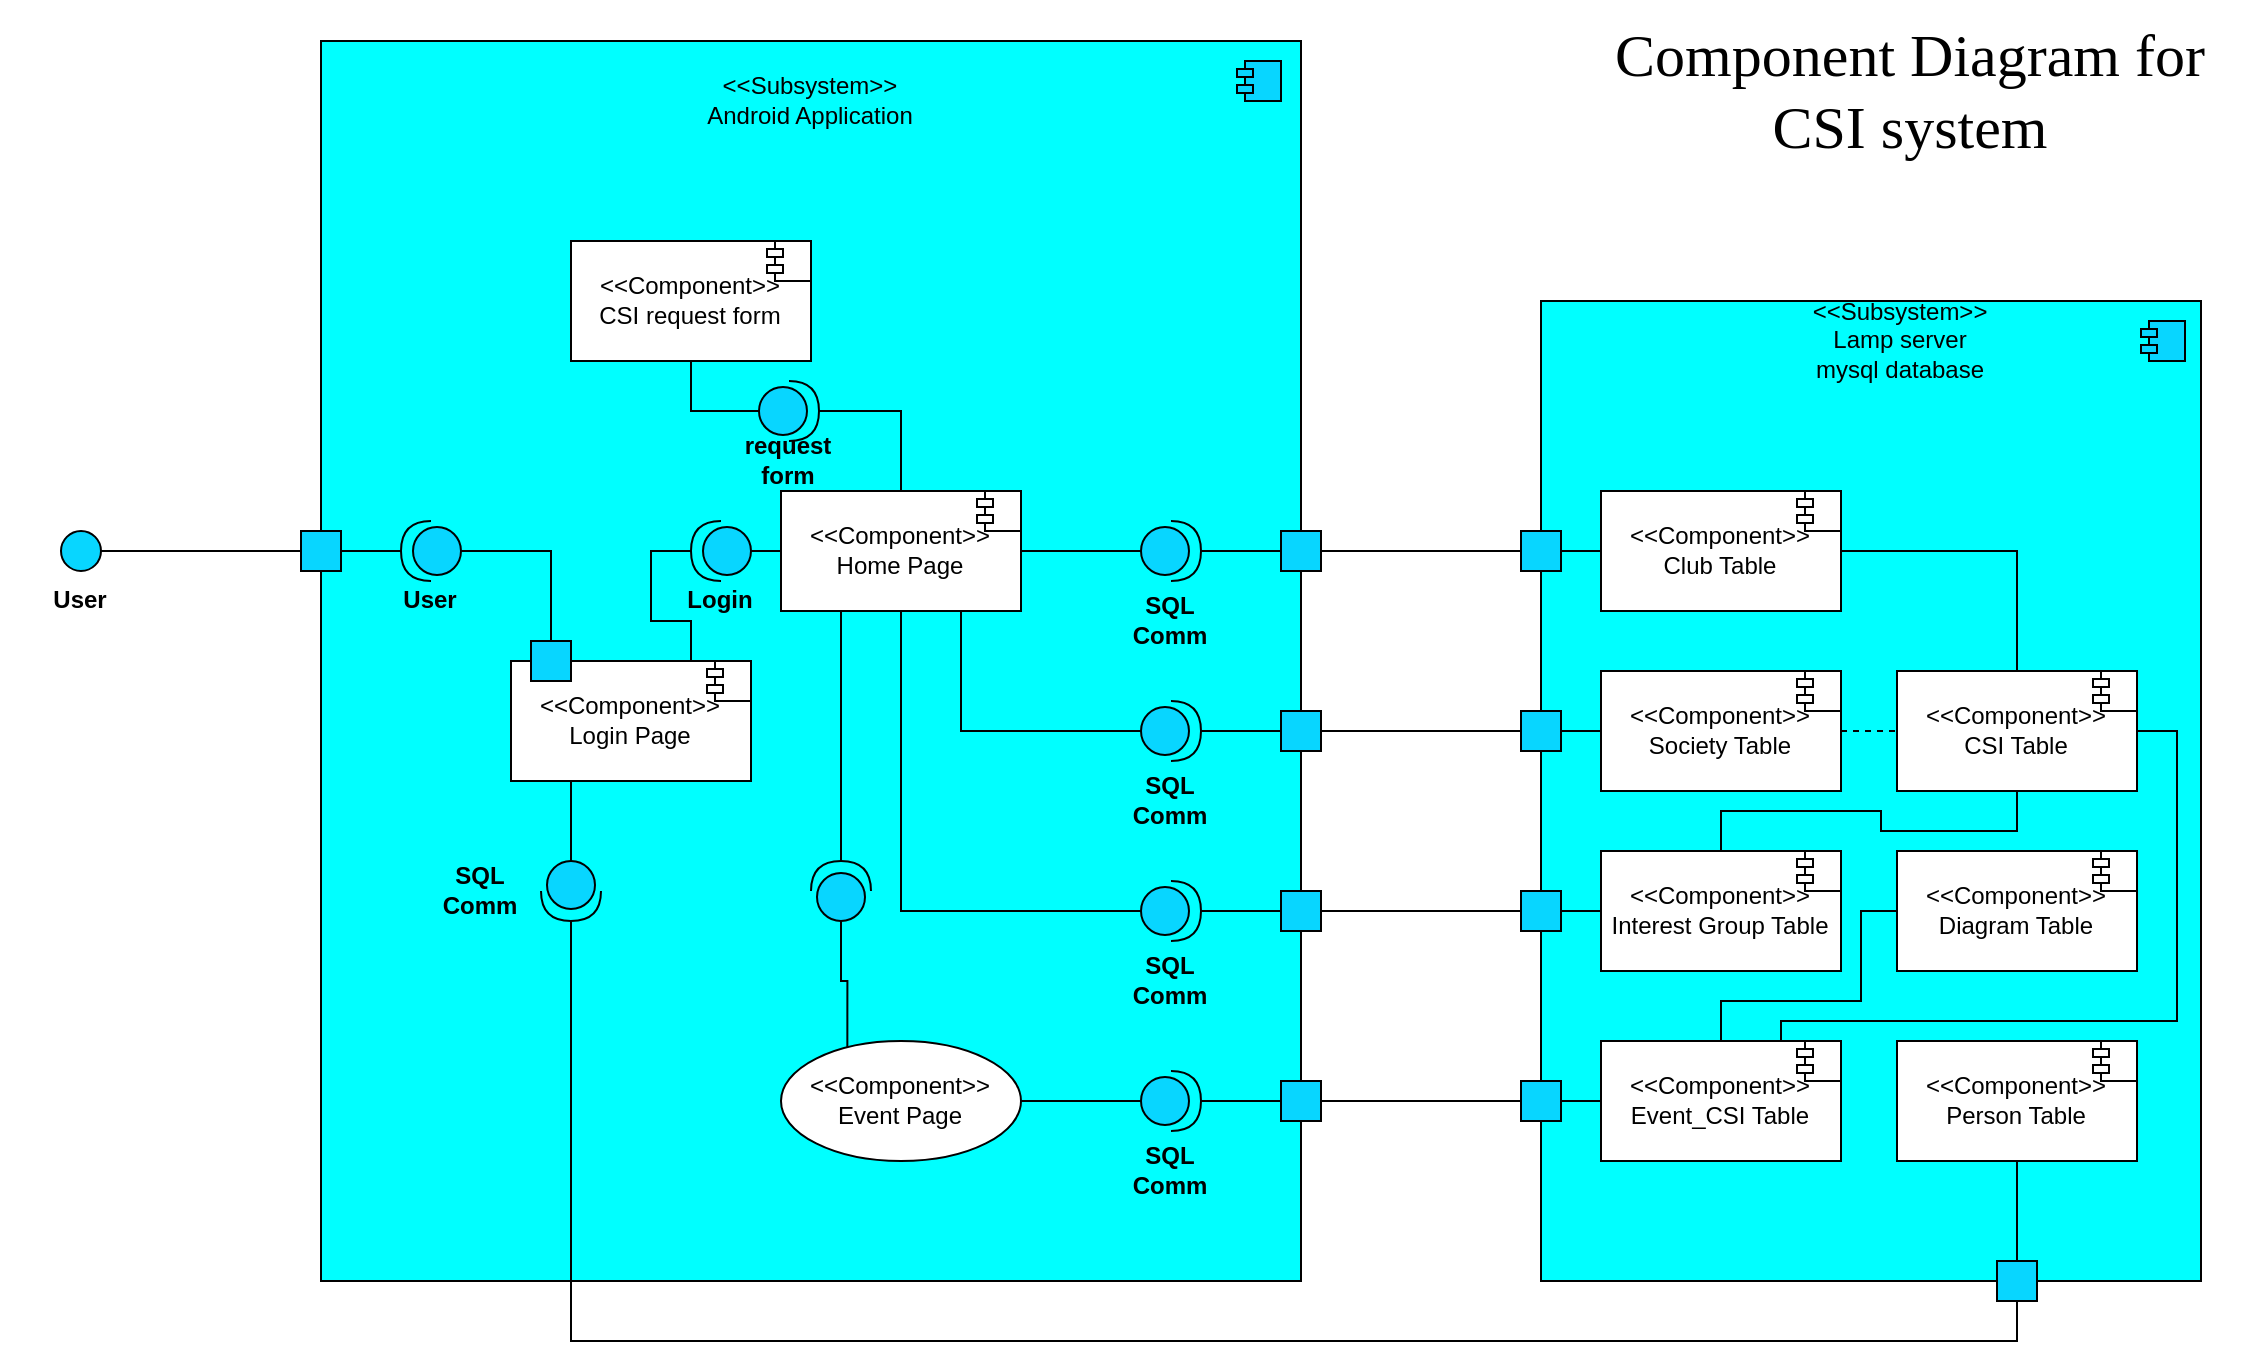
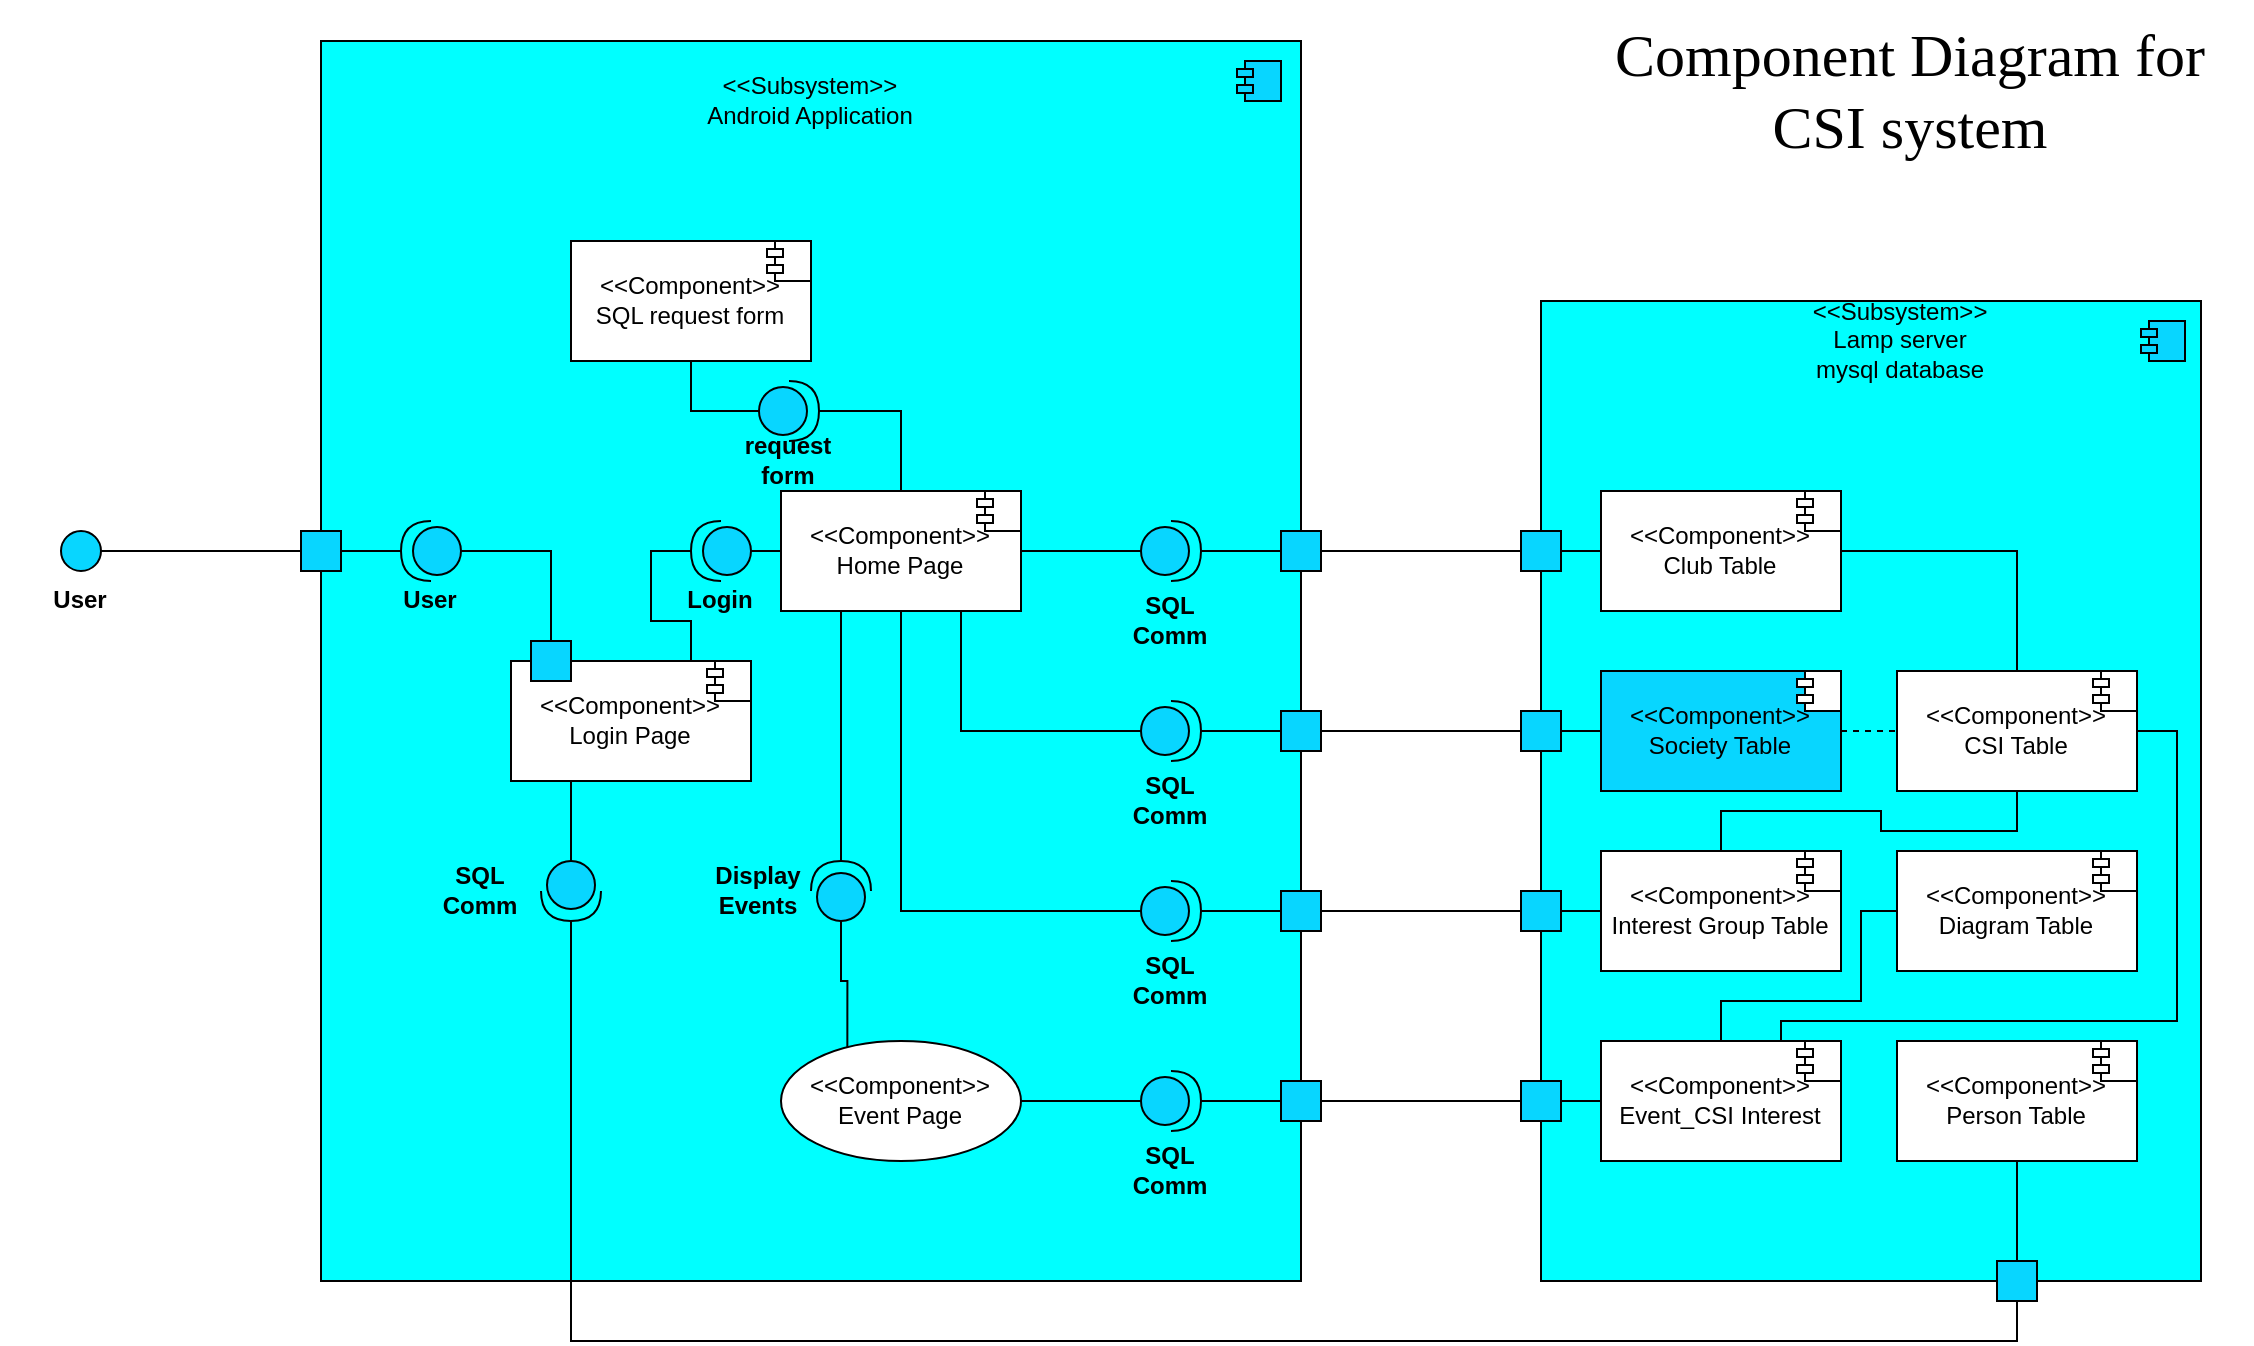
(691, 301) -> (691, 301)
(1721, 731) -> (1721, 731)
none -> (759, 891)
(1721, 1101) -> (1721, 1101)
